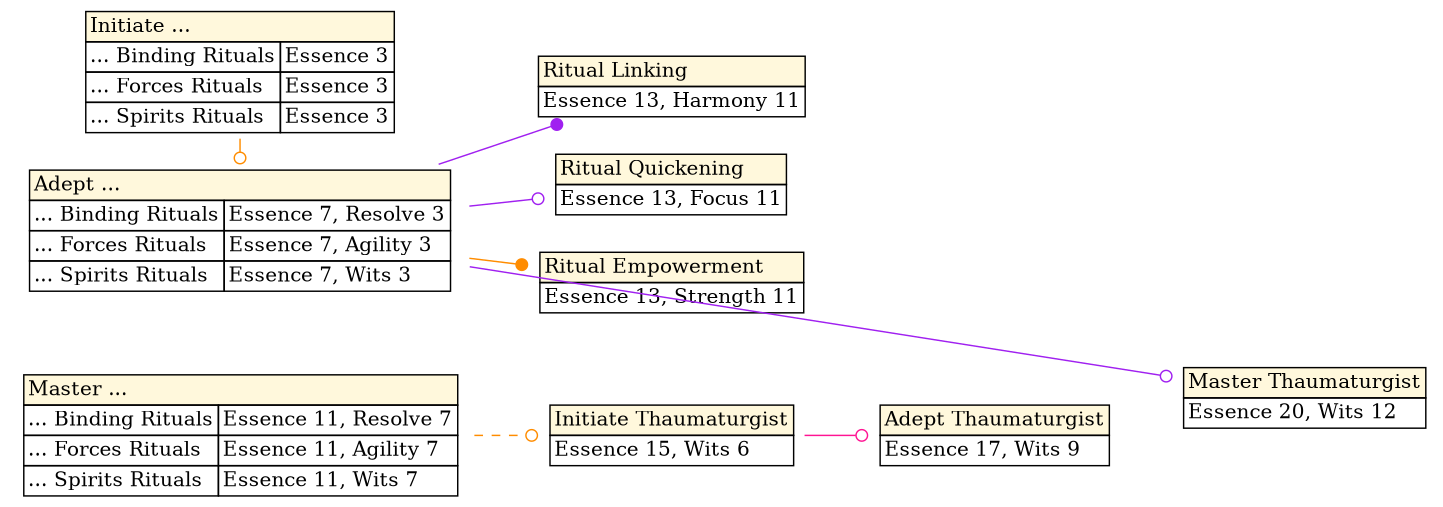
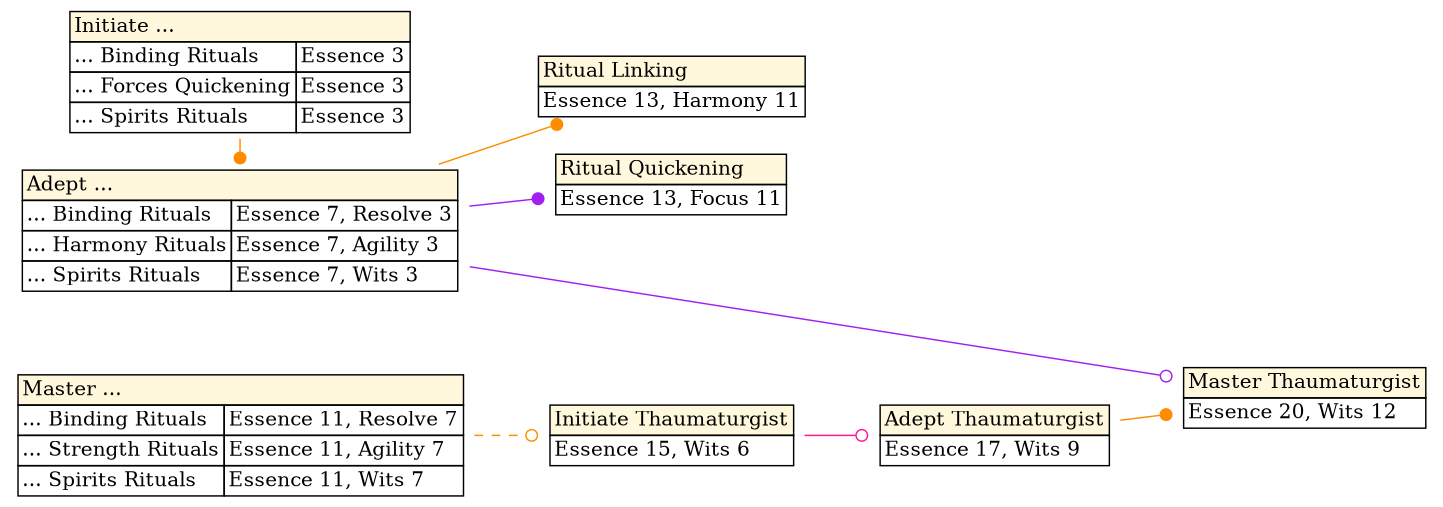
(177, 86) -> (183, 86)
(240, 145) -> (240, 145)
(495, 145) -> (495, 145)
(501, 203) -> (501, 203)
(121, 245) -> (127, 245)
(671, 283) -> none
none -> (1140, 418)
(115, 450) -> (121, 450)
